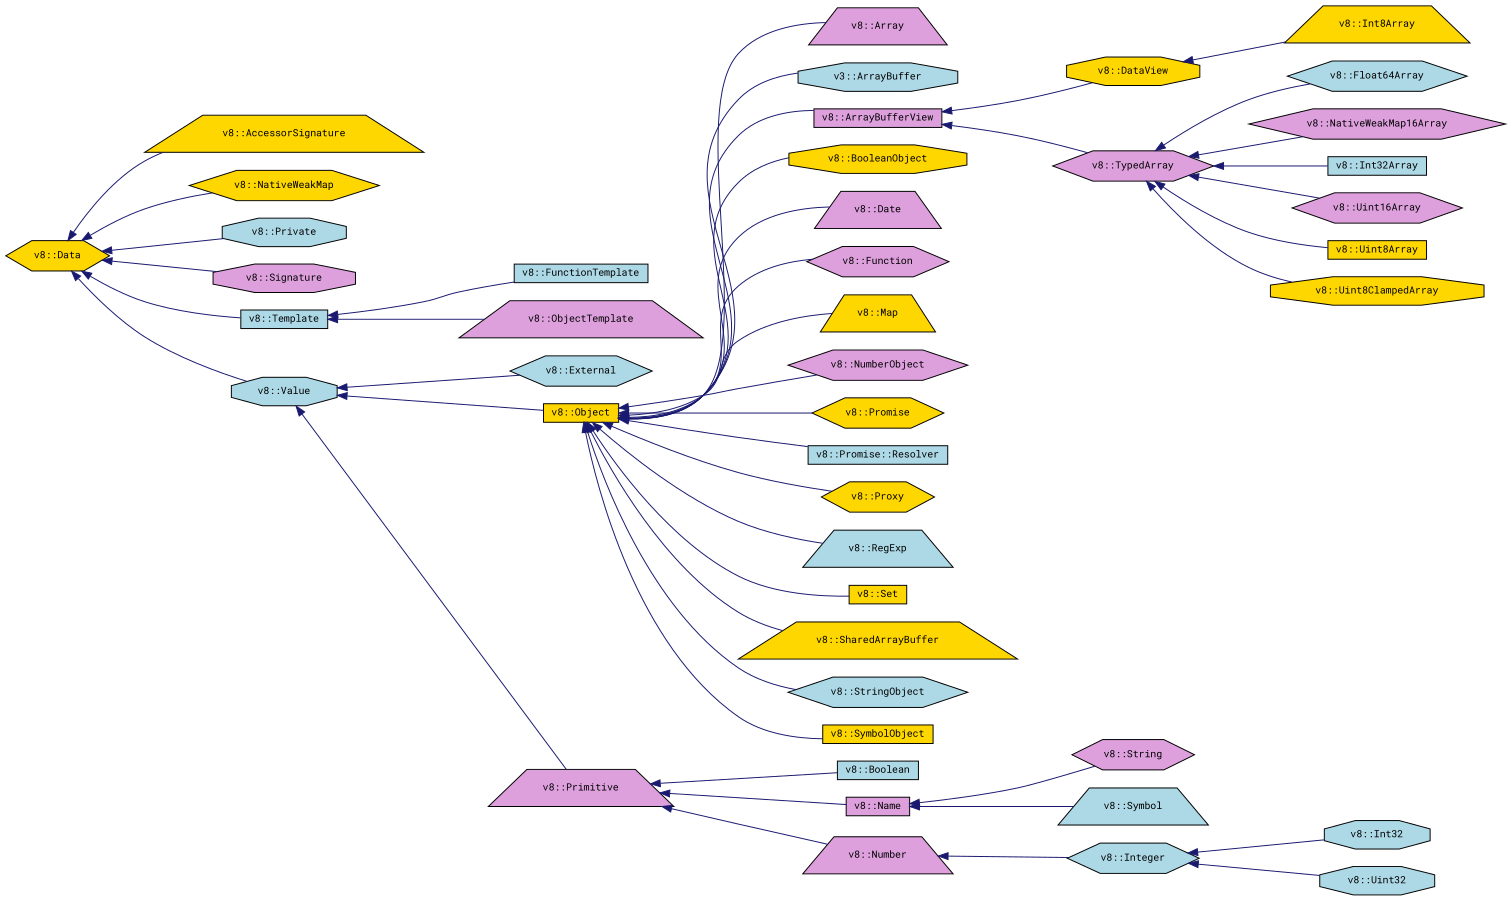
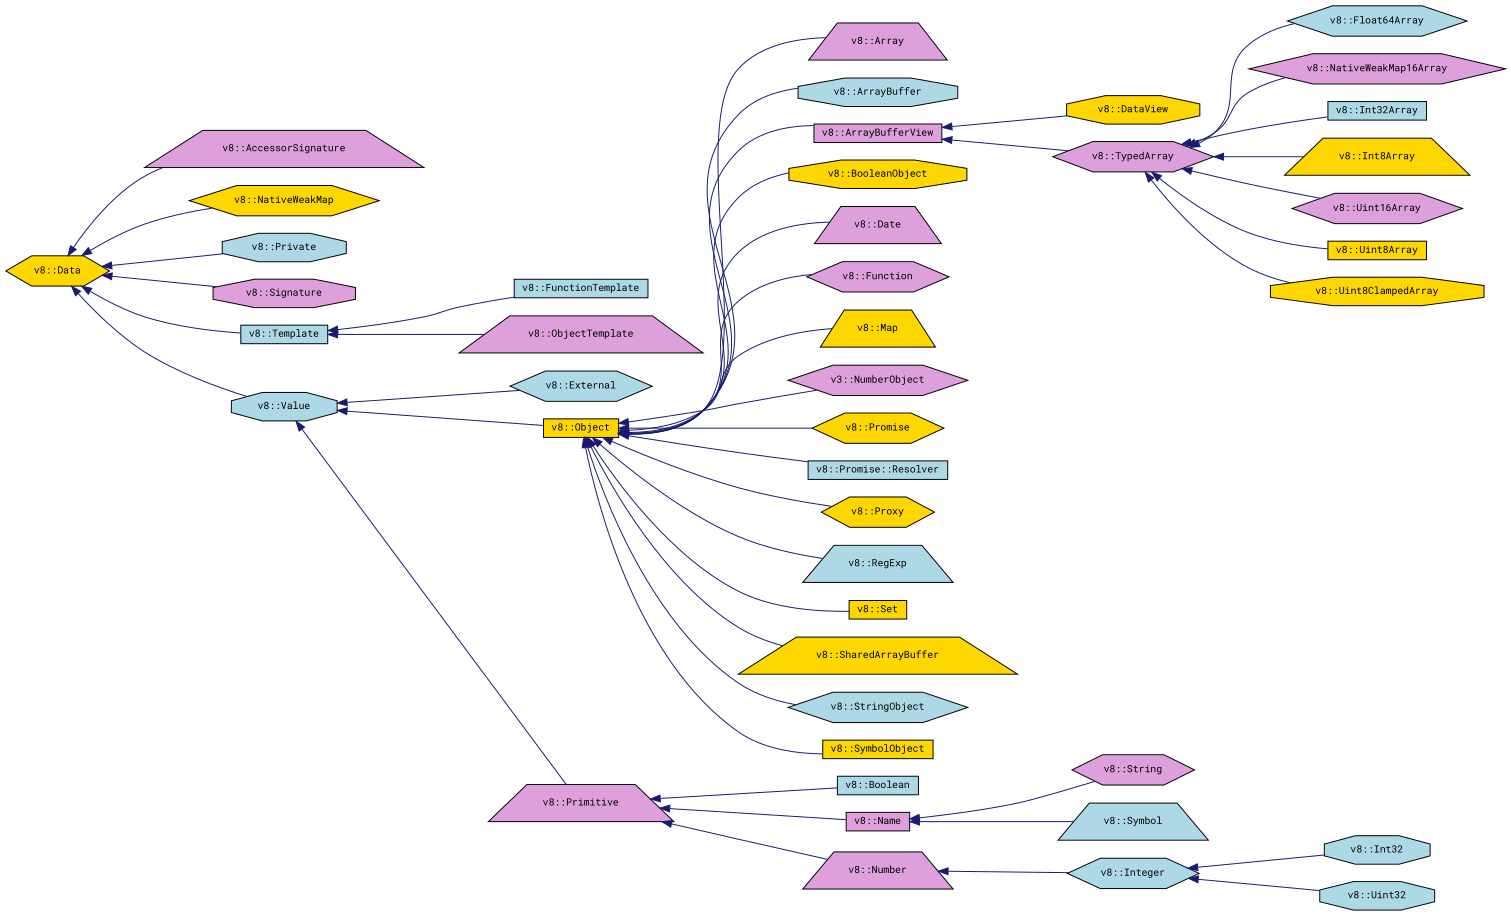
(1239, 51) -> (1264, 157)
(878, 77) -> (878, 92)
(284, 134) -> (284, 149)
(878, 365) -> (878, 380)
